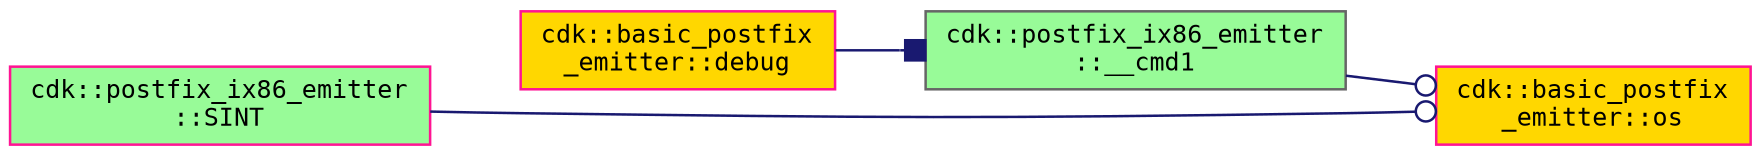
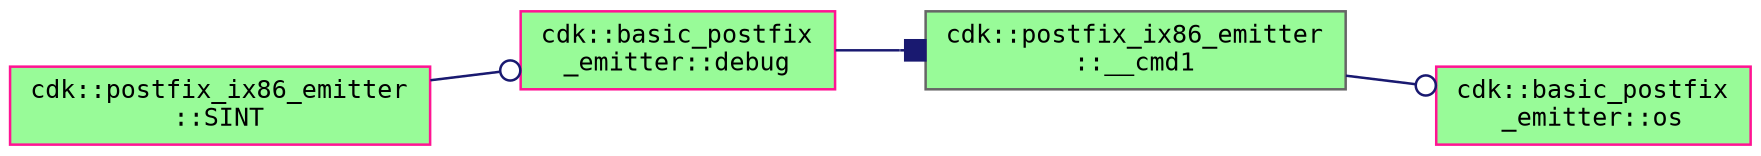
(678, 50) -> (678, 50)
(1593, 106) -> (1593, 106)
(923, 117) -> (465, 76)
